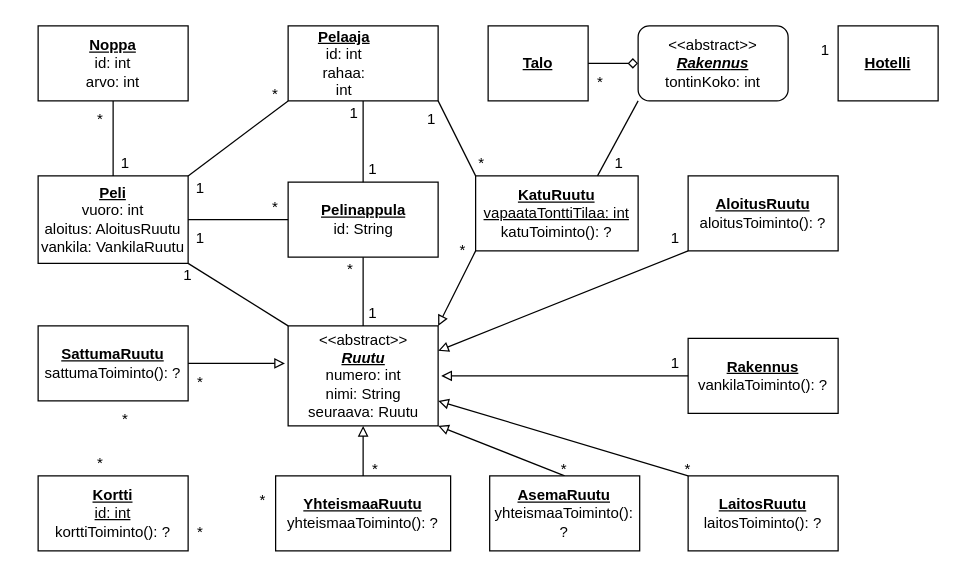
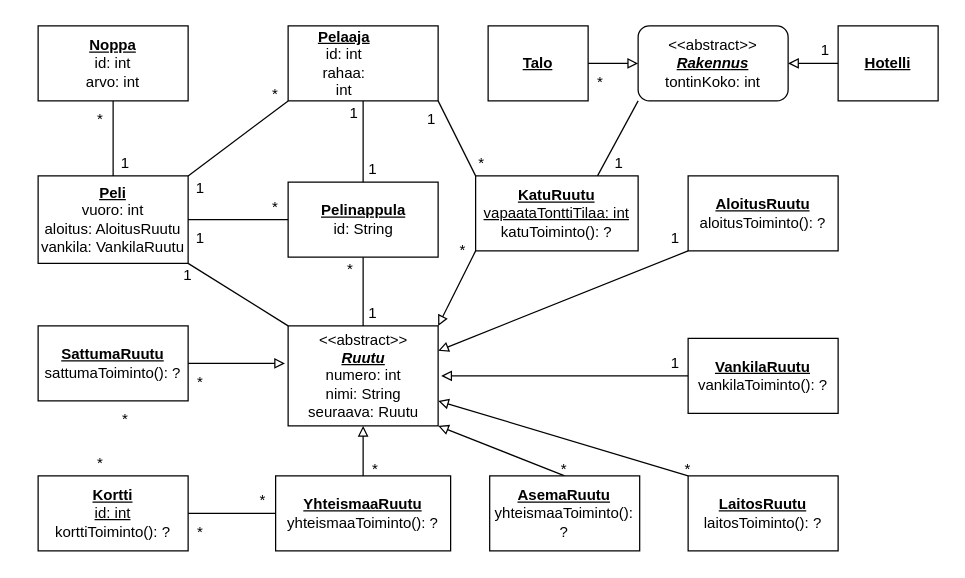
(626, 63) -> (626, 63)
none -> (819, 63)
(763, 376) -> (763, 376)
none -> (231, 513)
